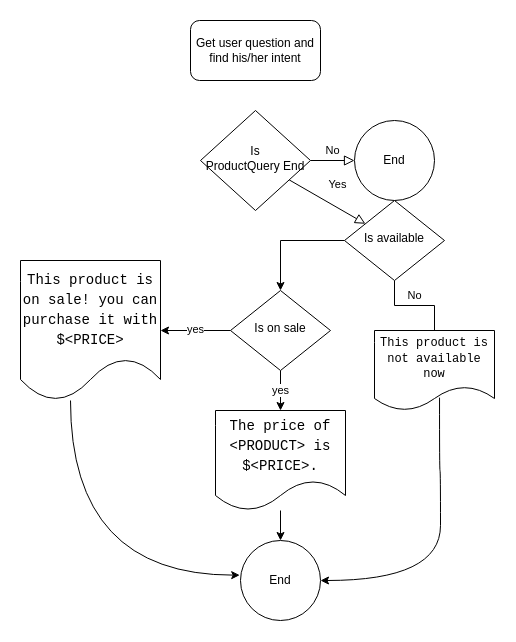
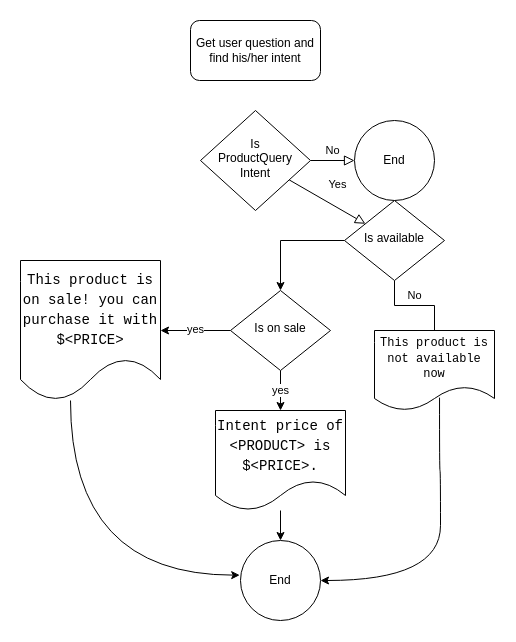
(256, 159) -> (256, 159)
(281, 446) -> (281, 446)
